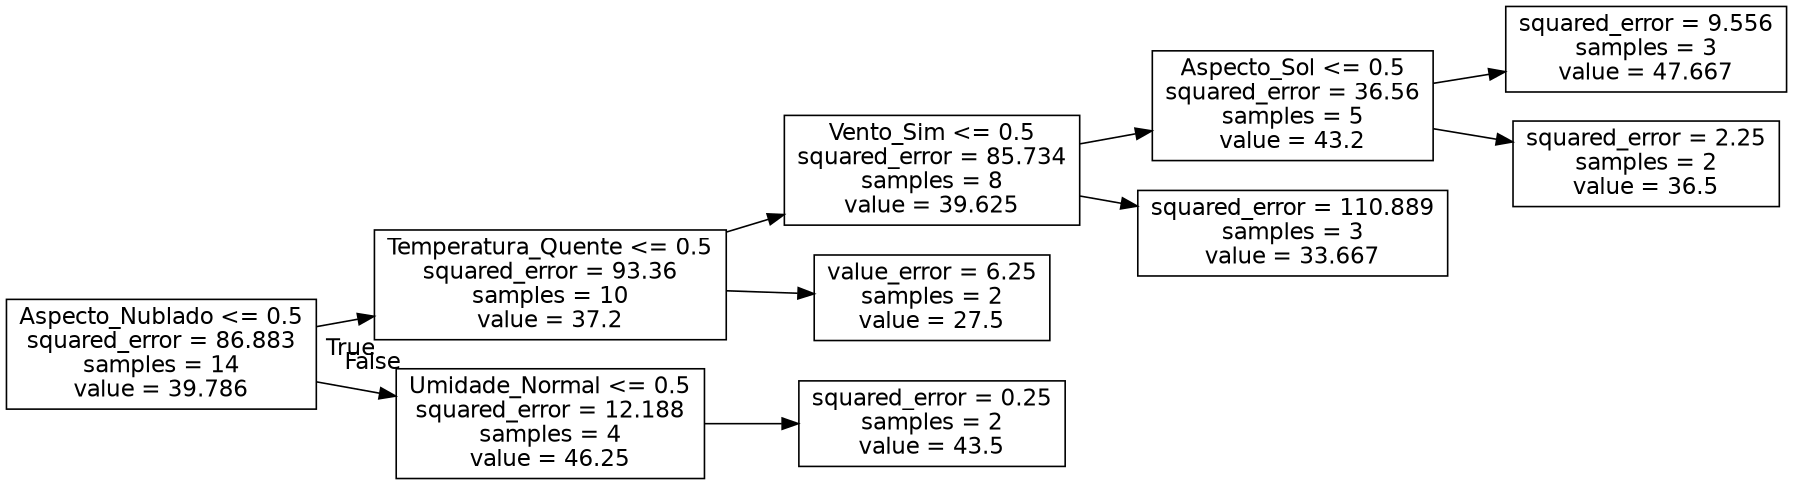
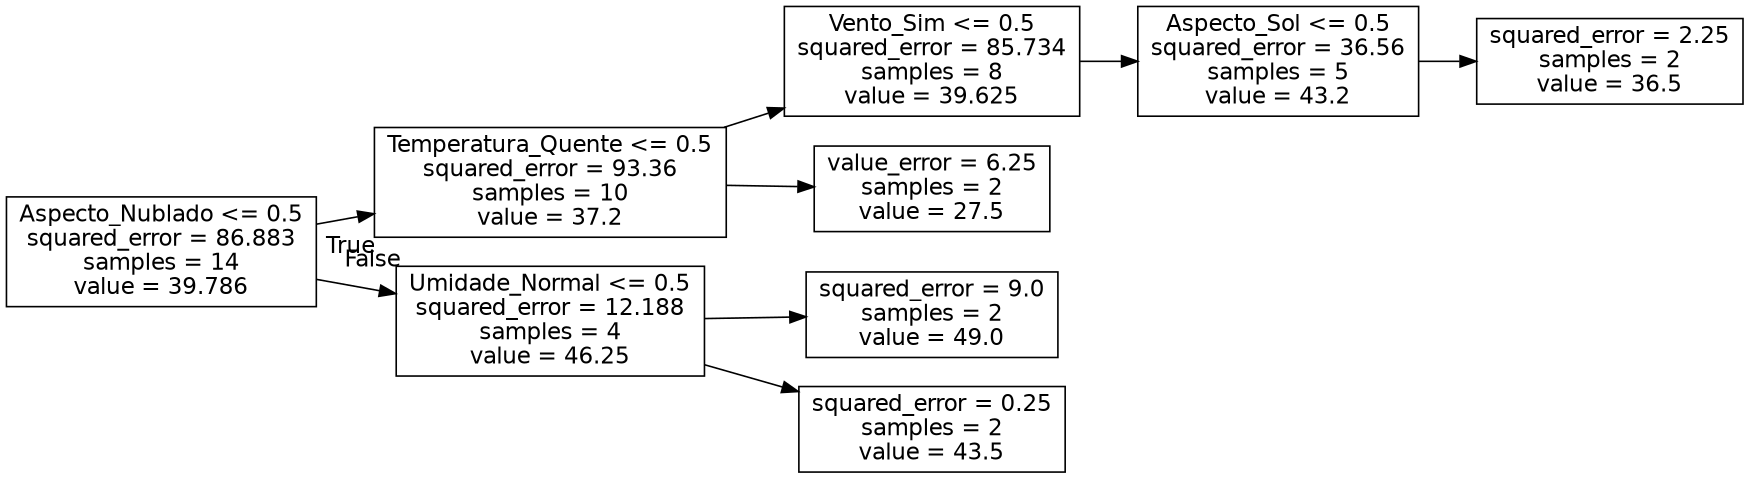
(1646, 49) -> none
(1293, 233) -> none
none -> (932, 315)
